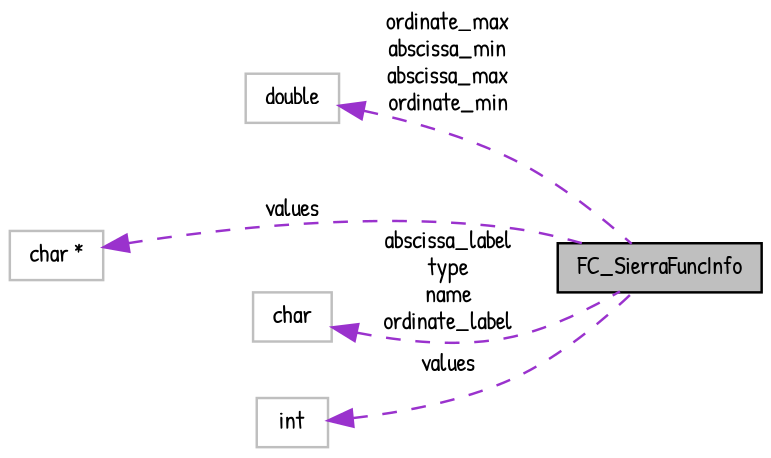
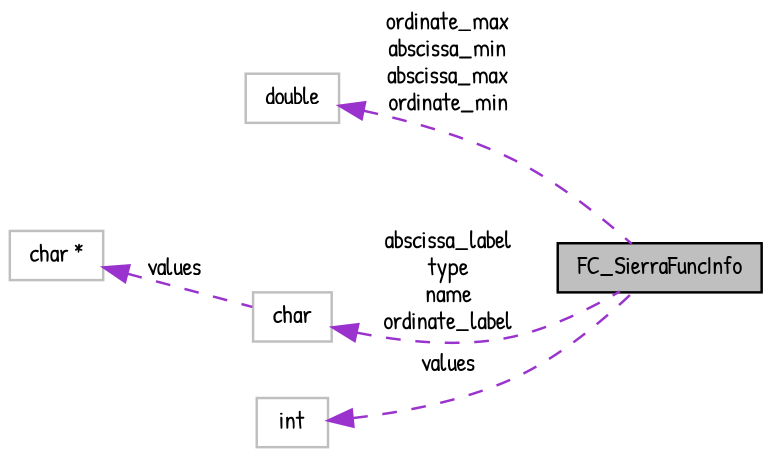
(358, 221) -> (190, 290)
